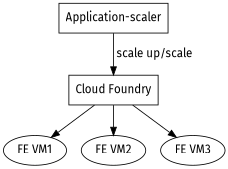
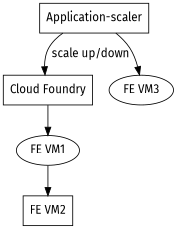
(153, 54) -> (89, 54)
(114, 116) -> (48, 176)
(151, 119) -> (130, 48)
(114, 150) -> (48, 211)
